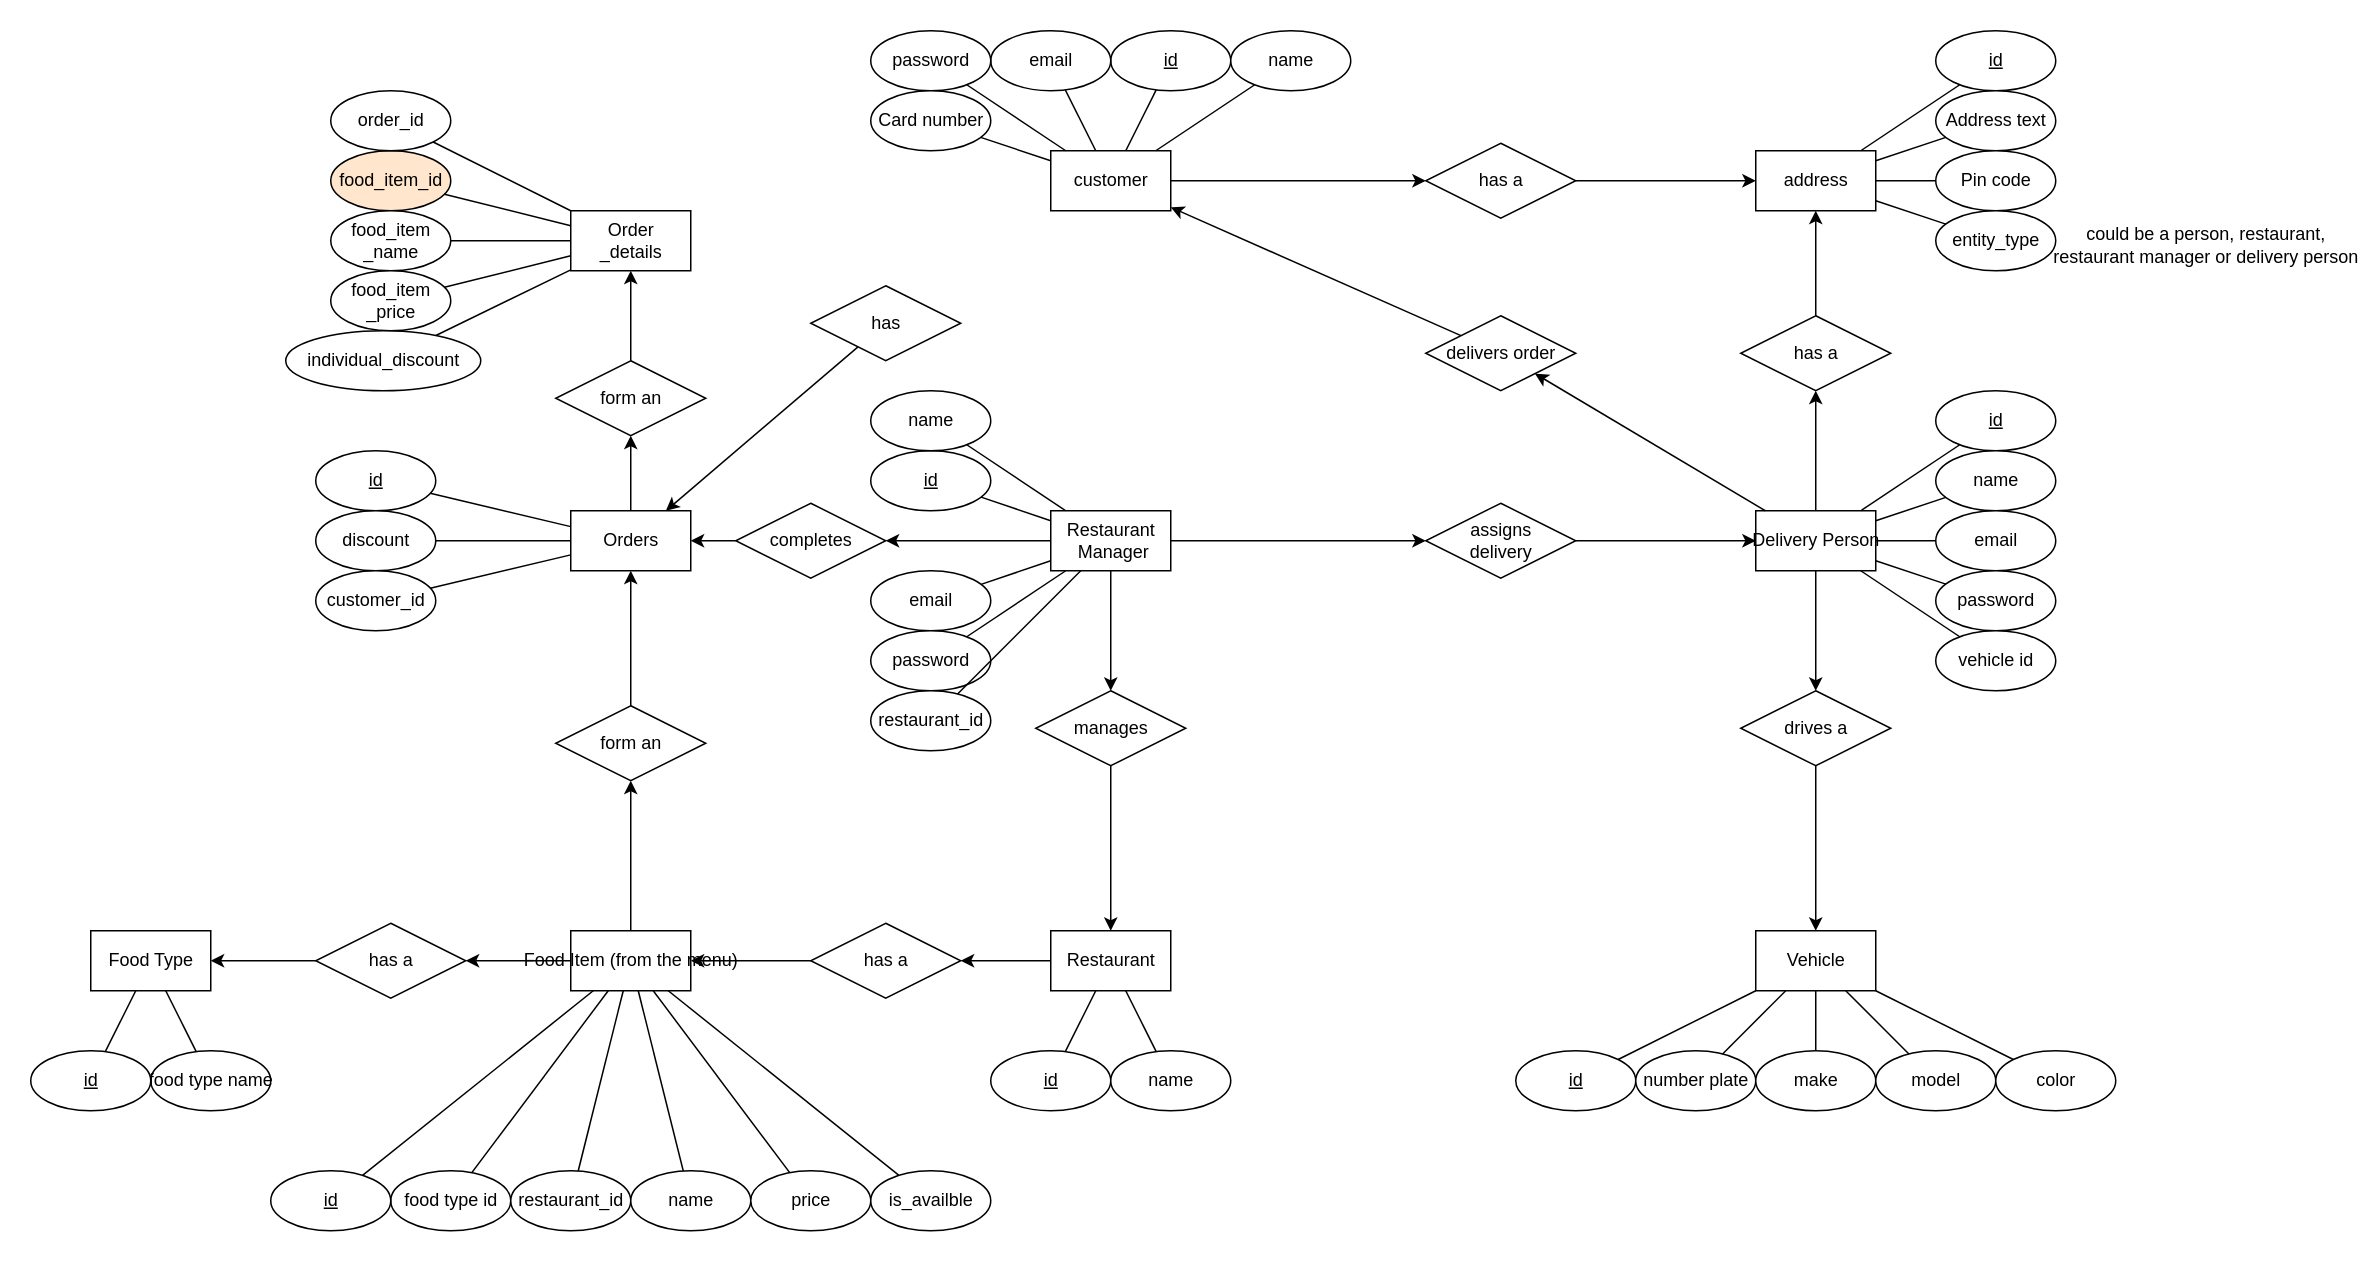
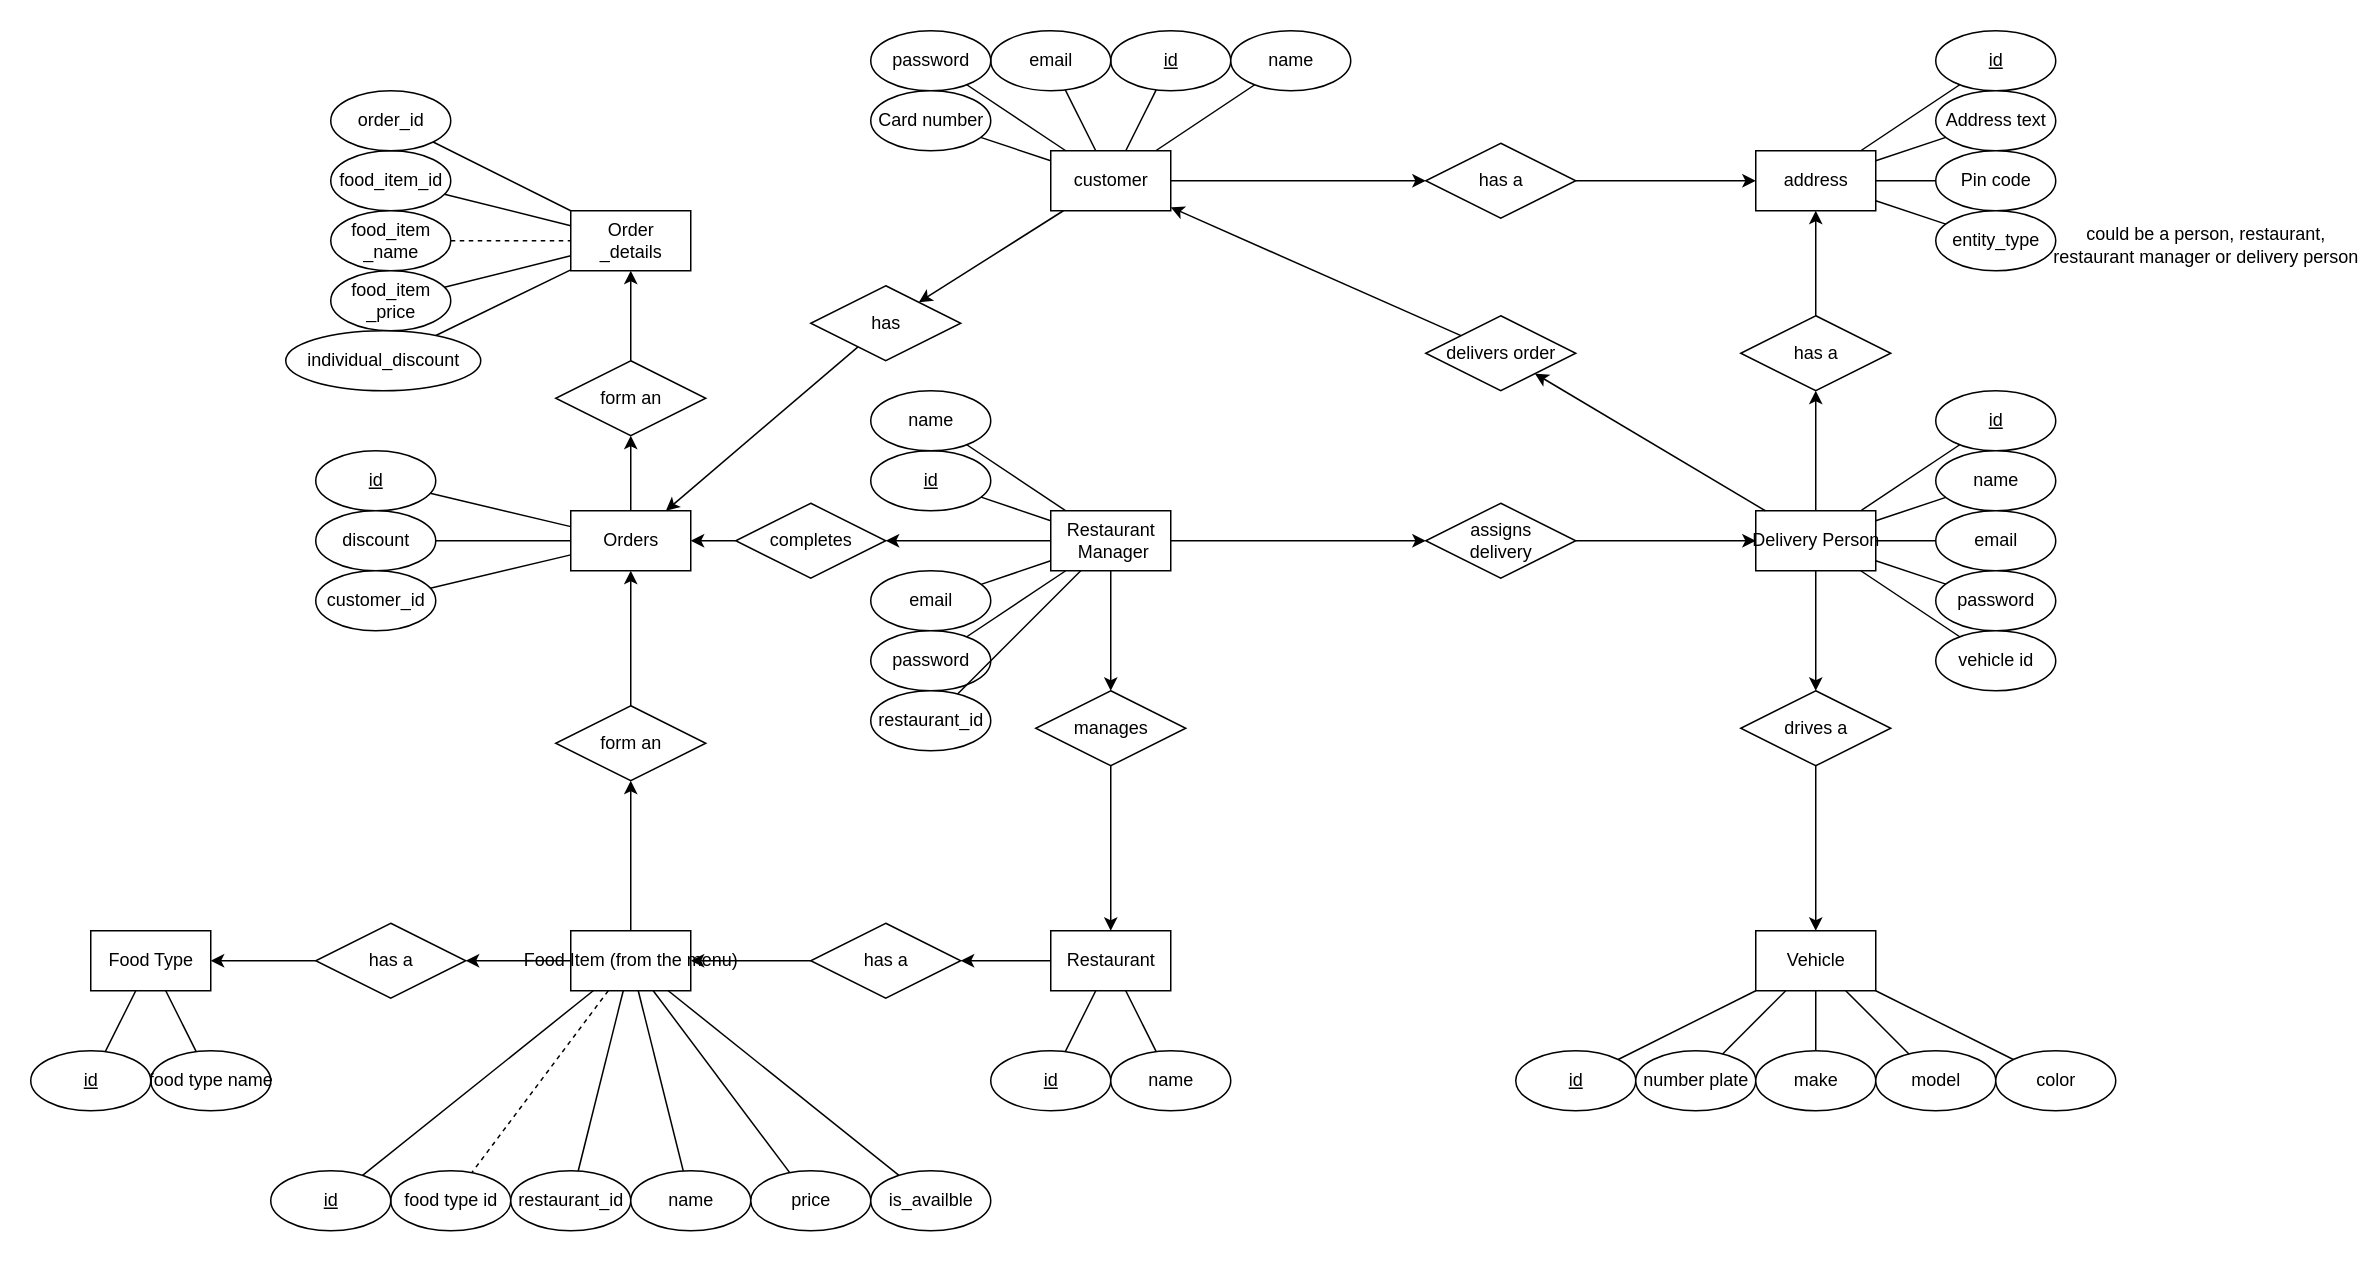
(391, 181) -> (391, 181)
(511, 241) -> (511, 241)
none -> (995, 254)
(540, 1082) -> (540, 1082)
